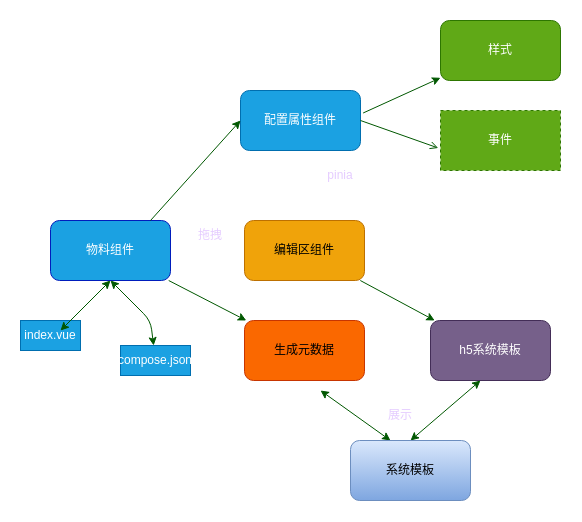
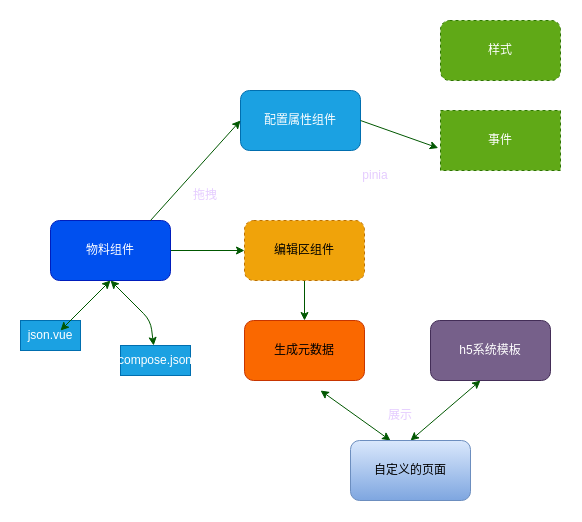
(501, 51) -> (501, 51)
(399, 97) -> none
(432, 146) -> (430, 145)
(341, 176) -> (376, 176)
(211, 236) -> (206, 196)
(111, 251) -> (111, 251)
(305, 251) -> (305, 251)
(205, 299) -> (204, 251)
(395, 299) -> (305, 297)
(51, 336) -> (51, 336)
(411, 471) -> (411, 471)
